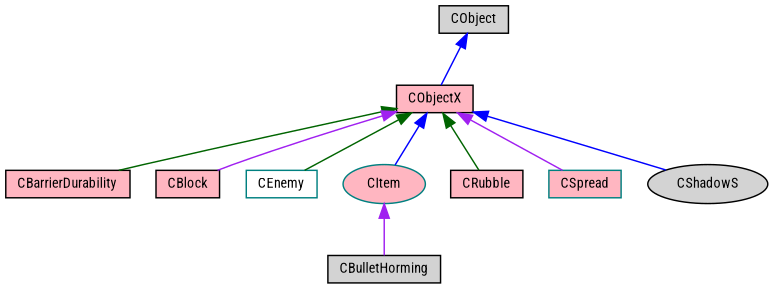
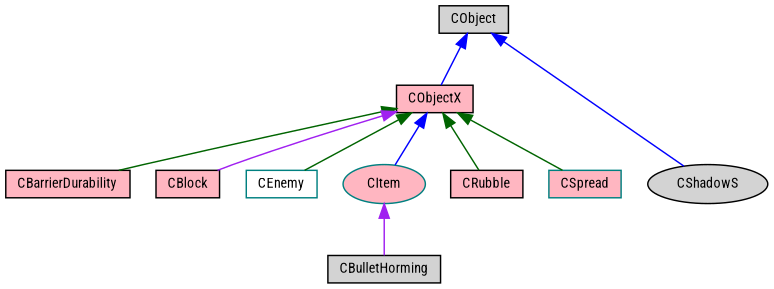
(577, 143) -> (594, 104)
(517, 145) -> (517, 145)
